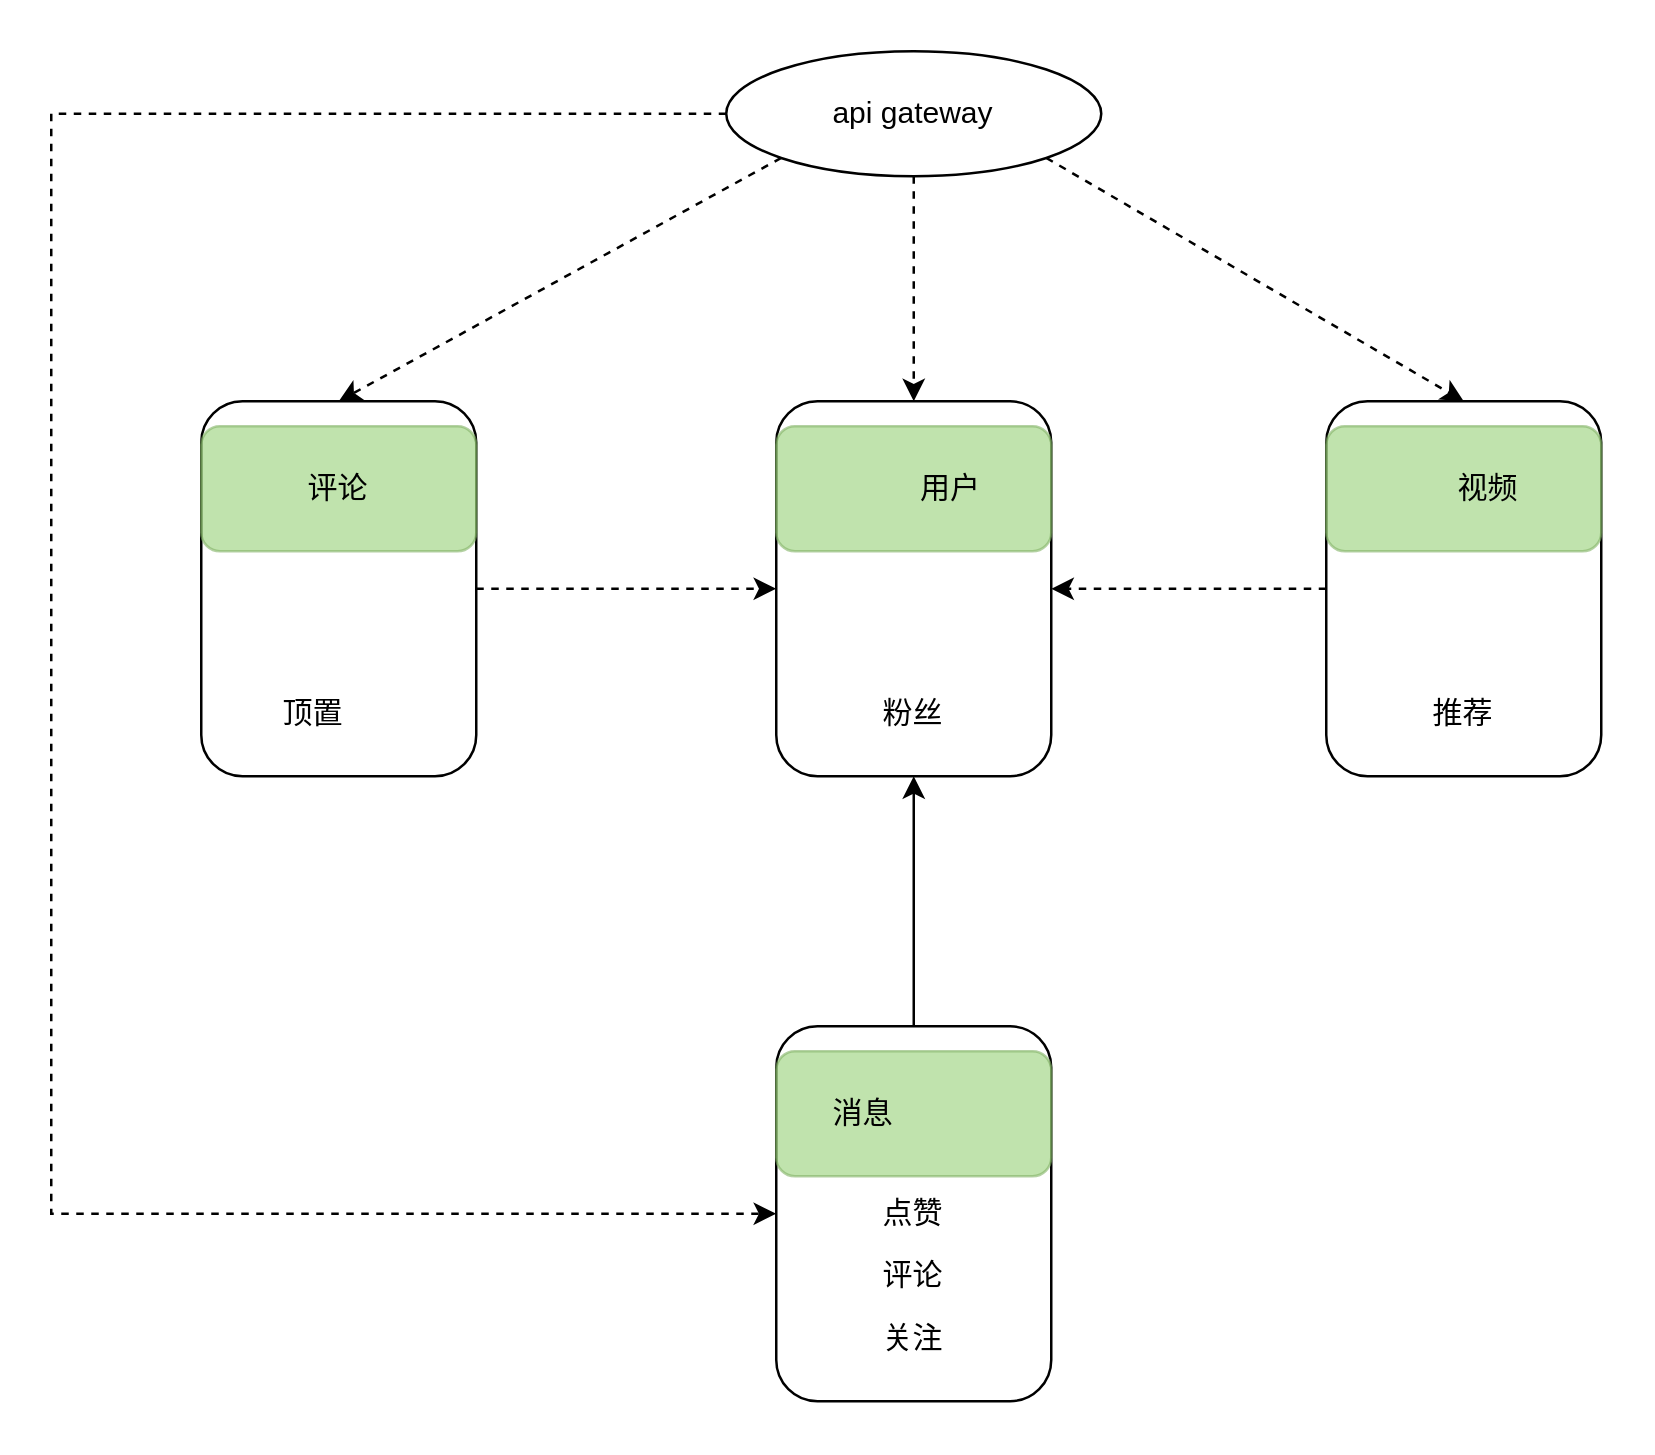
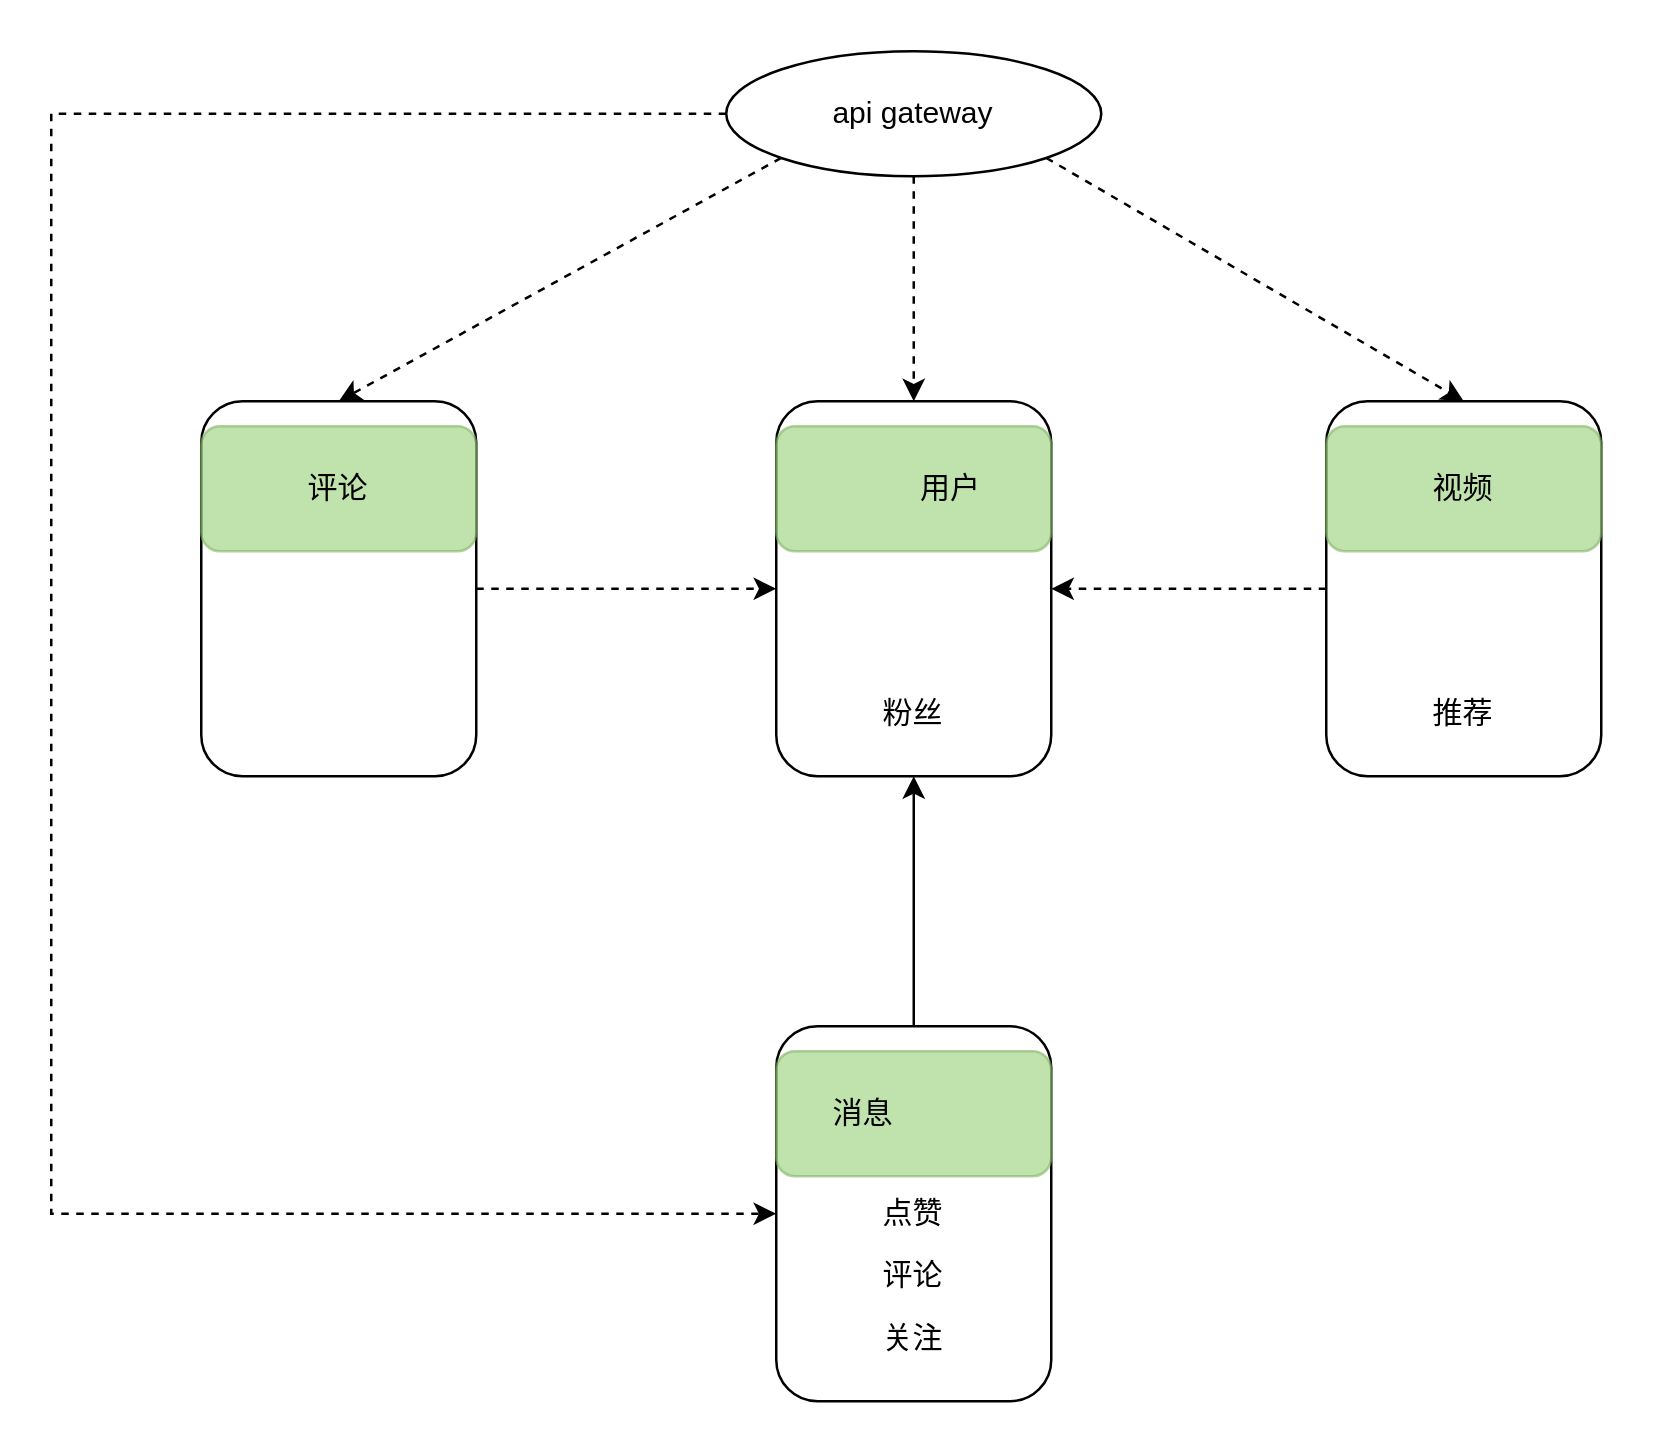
(1489, 489) -> (1464, 489)
(314, 714) -> none
